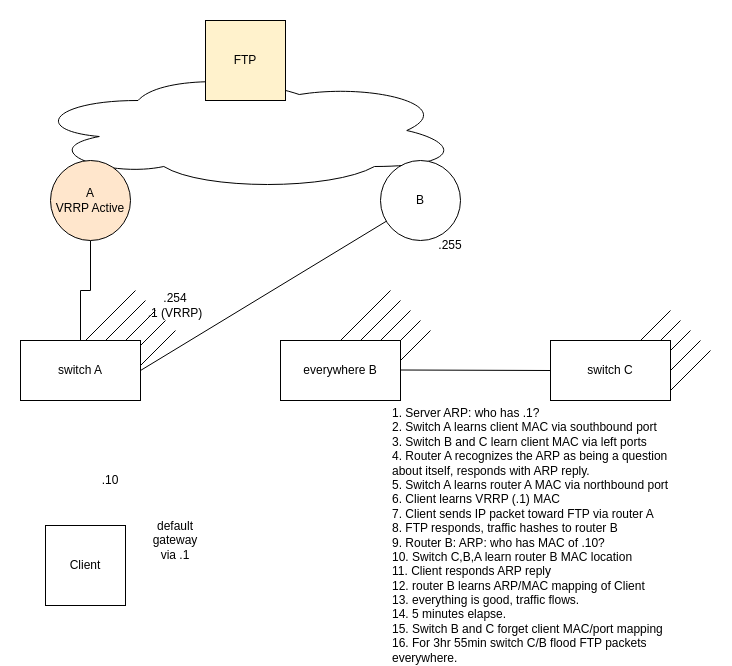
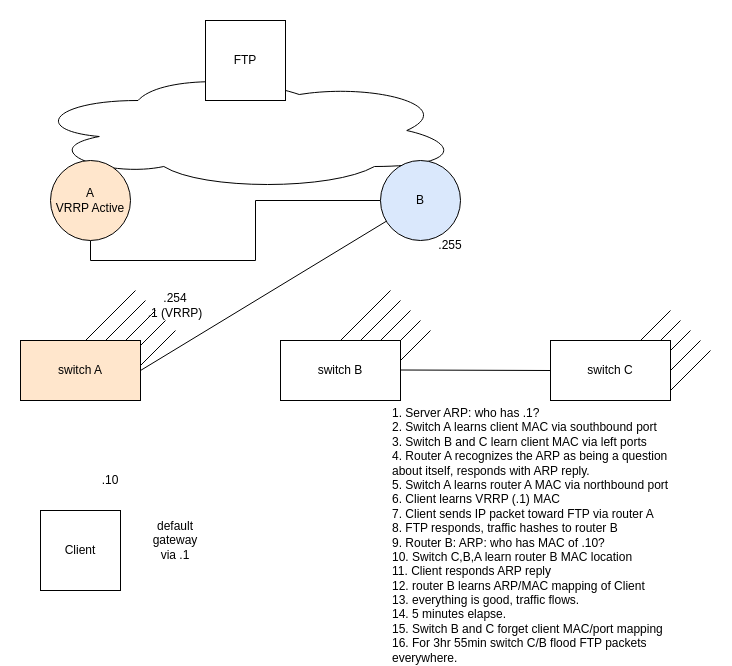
(246, 61) -> (246, 61)
(421, 201) -> (421, 201)
(81, 294) -> (256, 253)
(81, 371) -> (81, 371)
(341, 371) -> (341, 371)
(86, 566) -> (81, 551)
